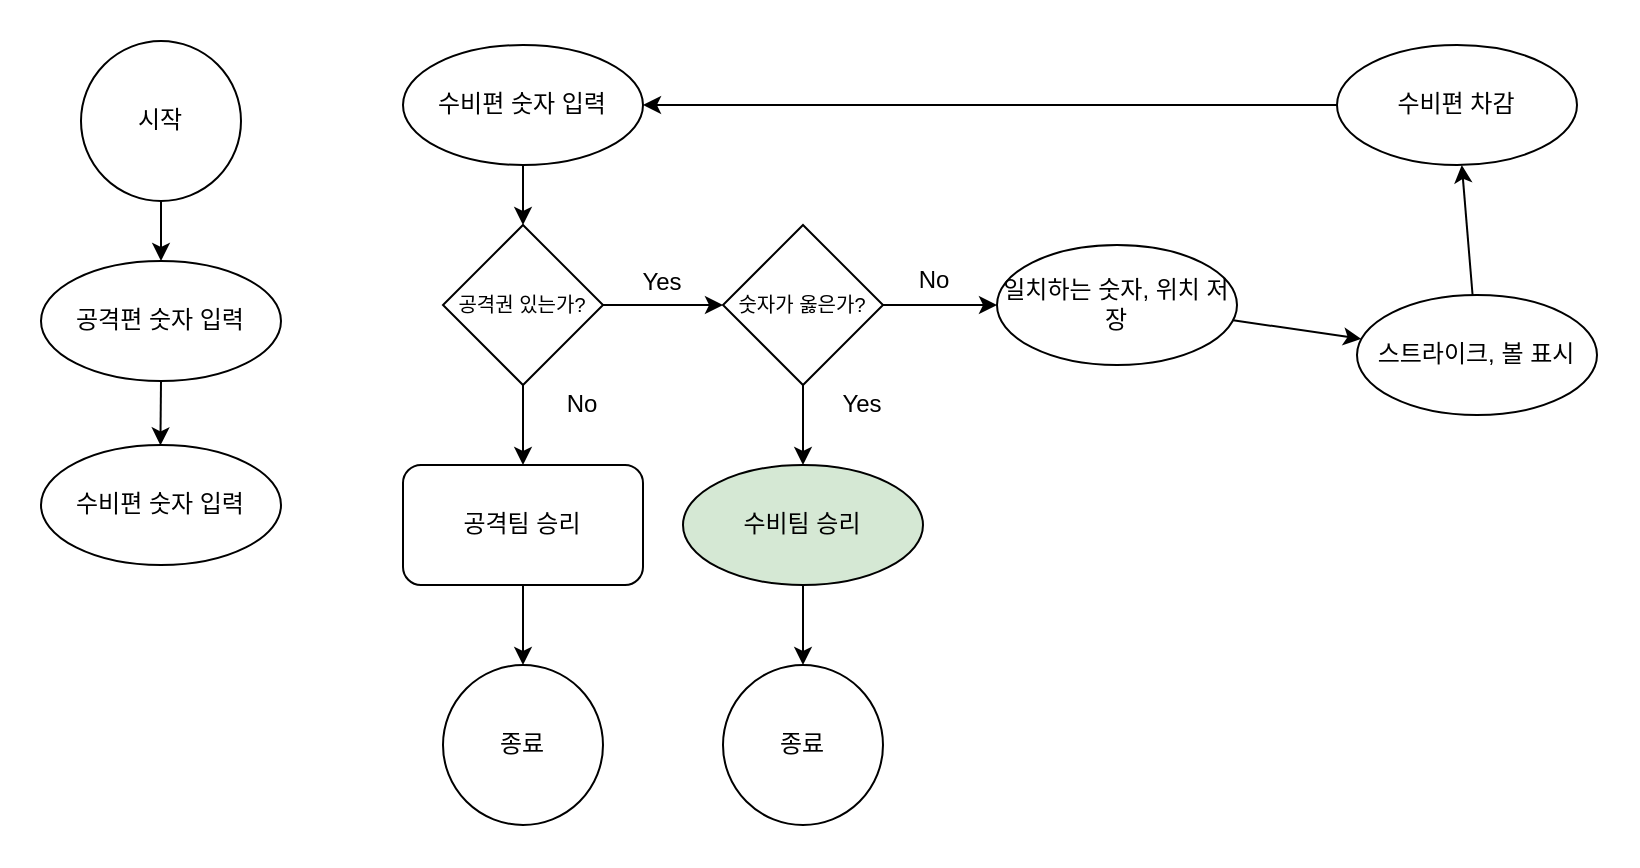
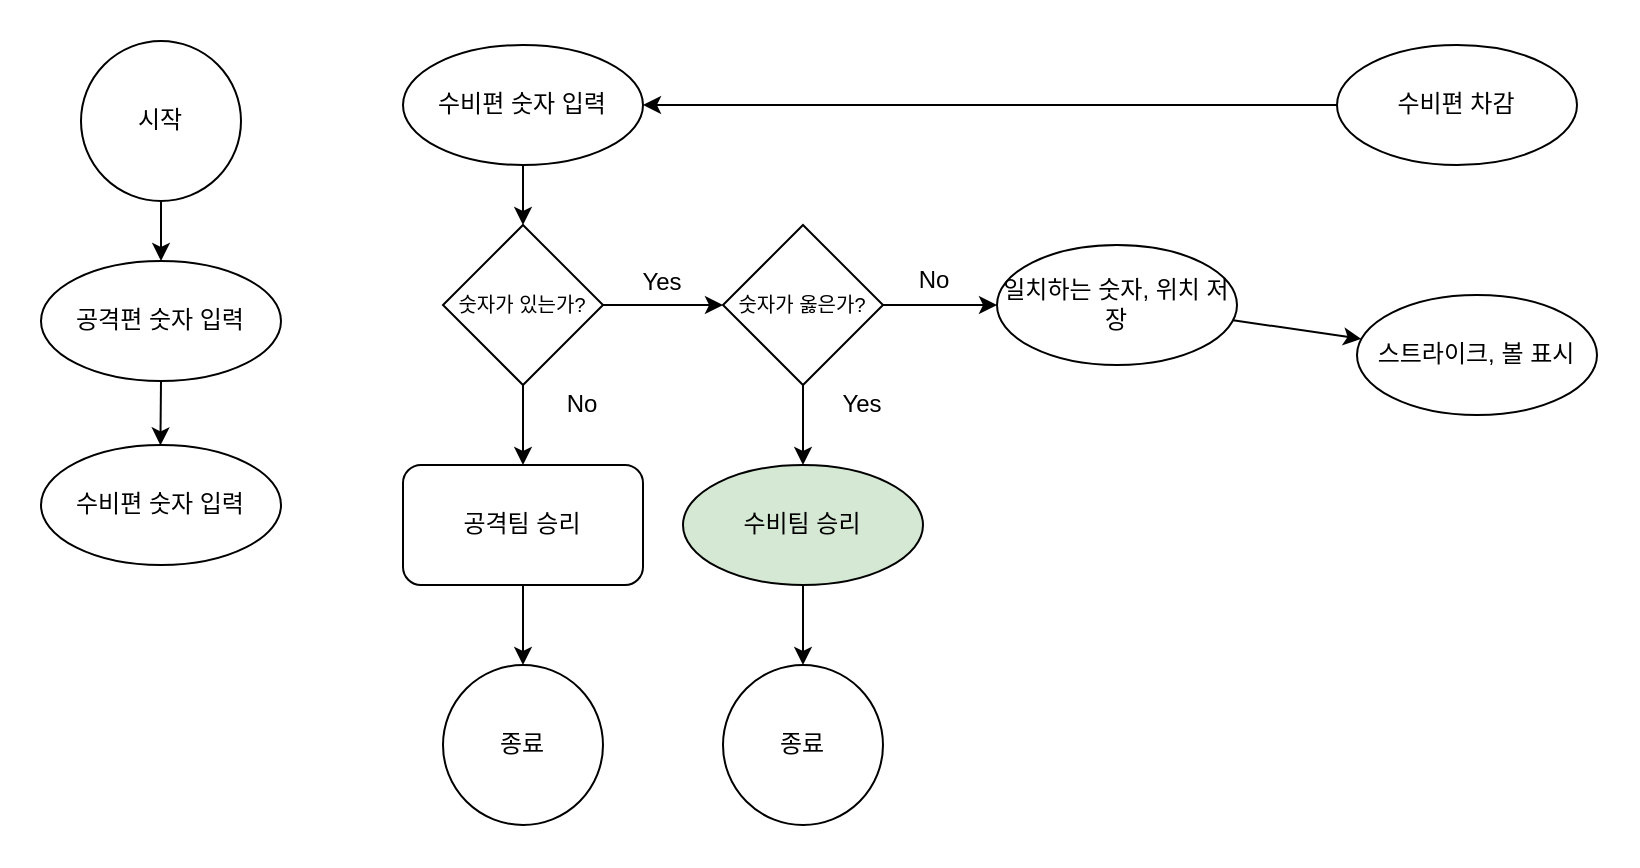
(1468, 237) -> none
(523, 305) -> (523, 305)
